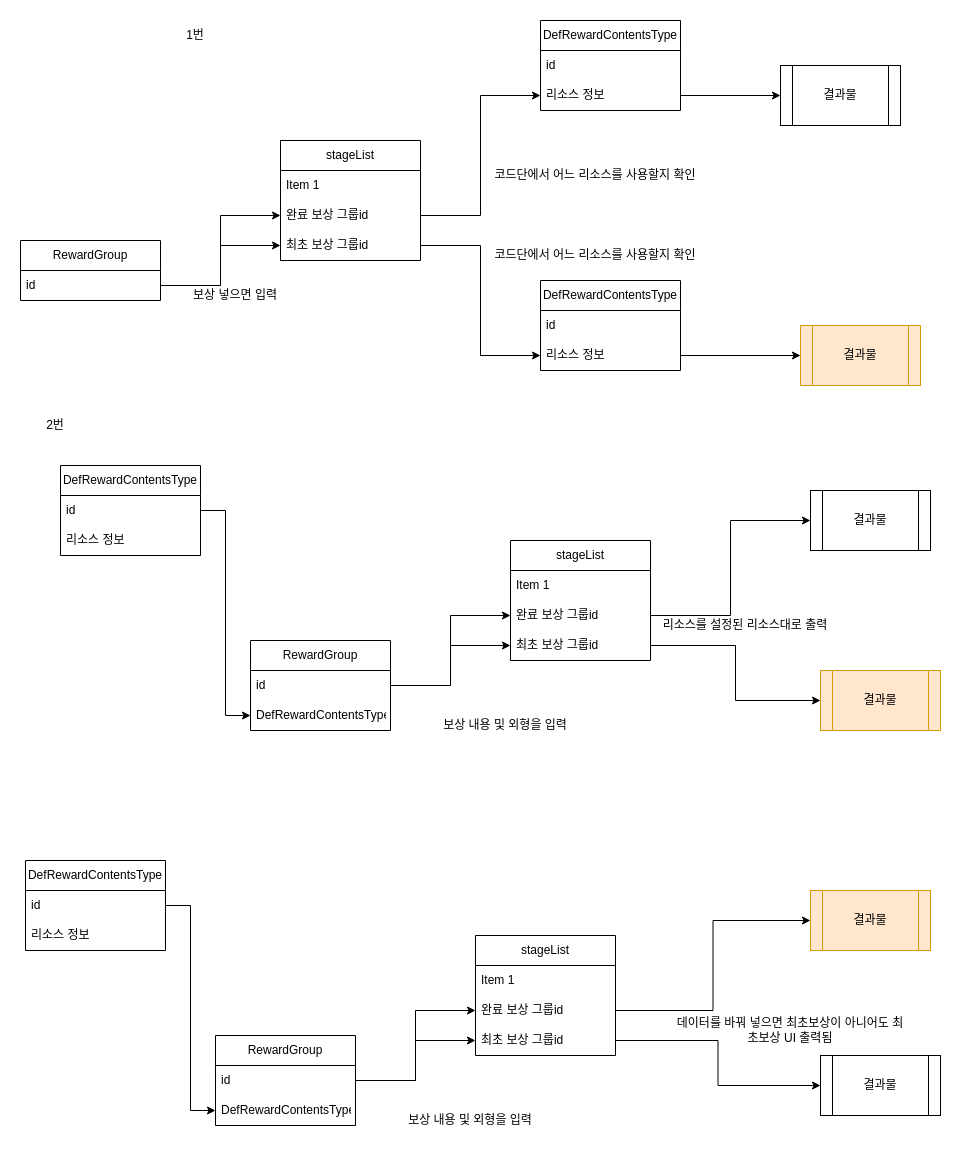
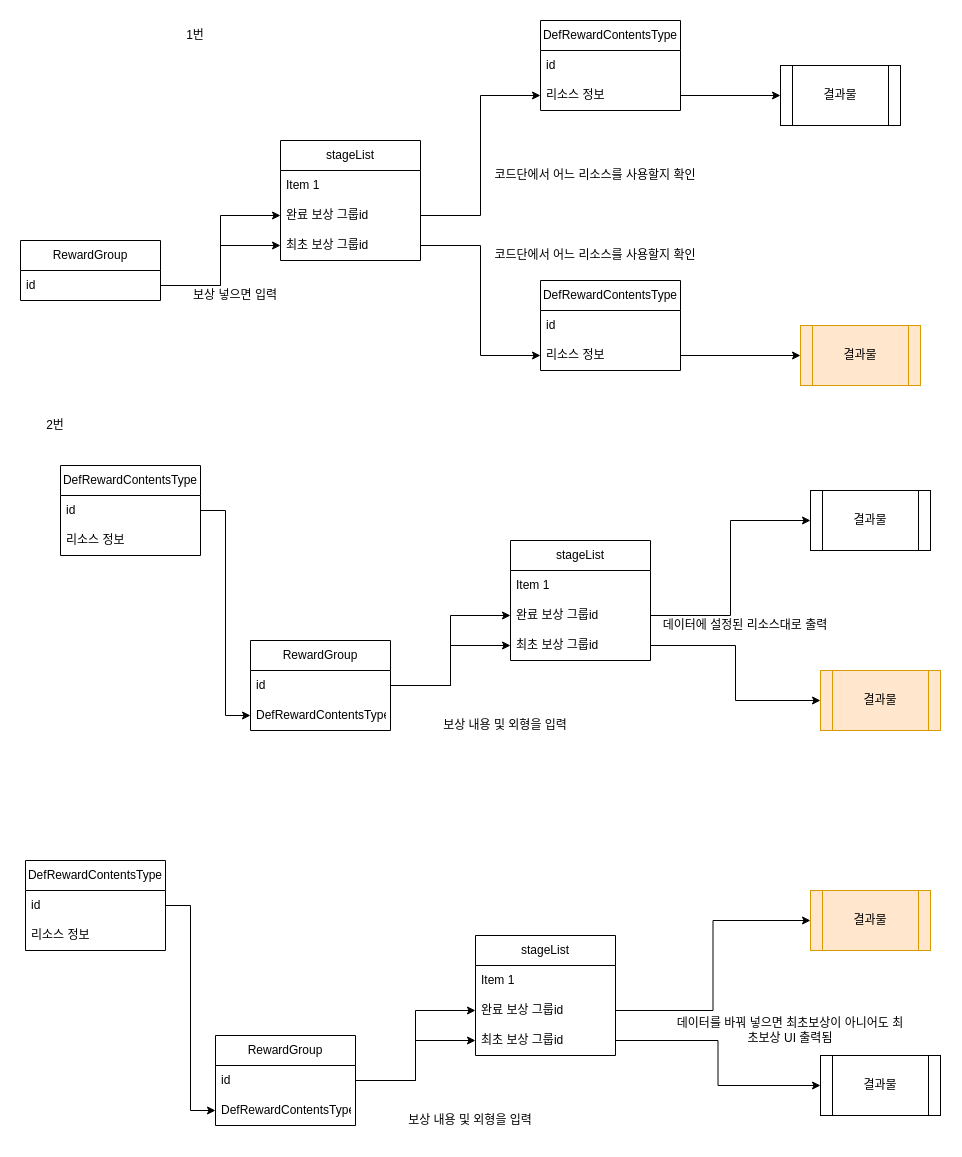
(746, 626) -> (746, 626)
